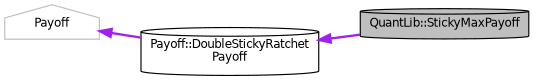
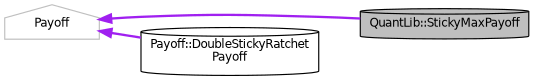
(345, 37) -> (236, 15)
